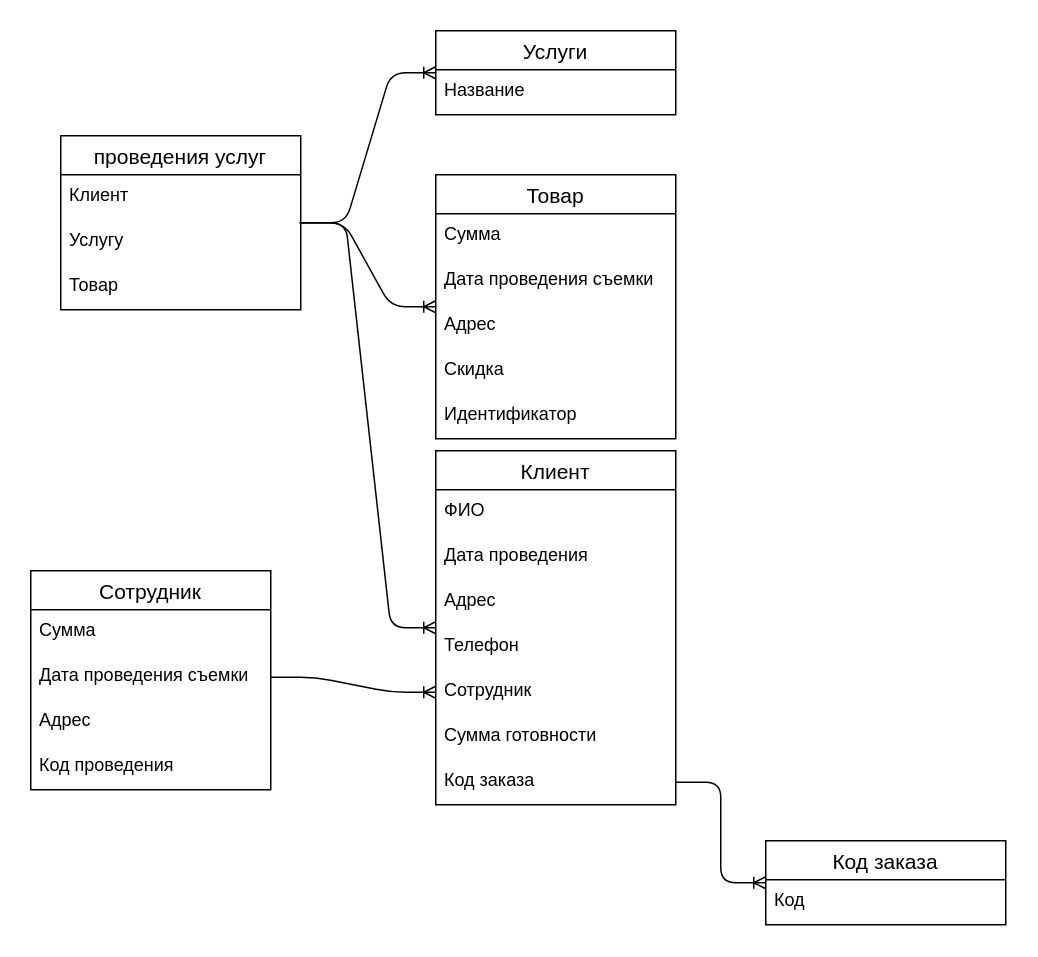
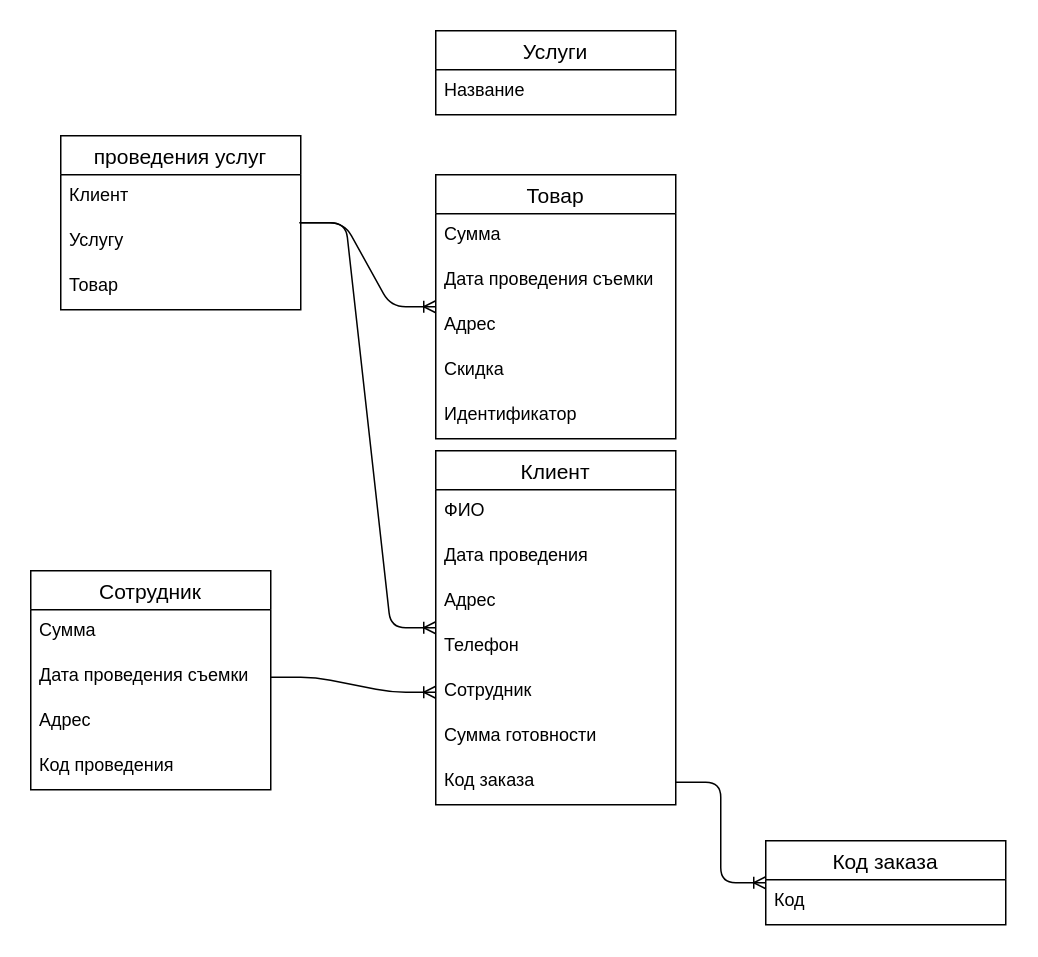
(373, 132) -> none
